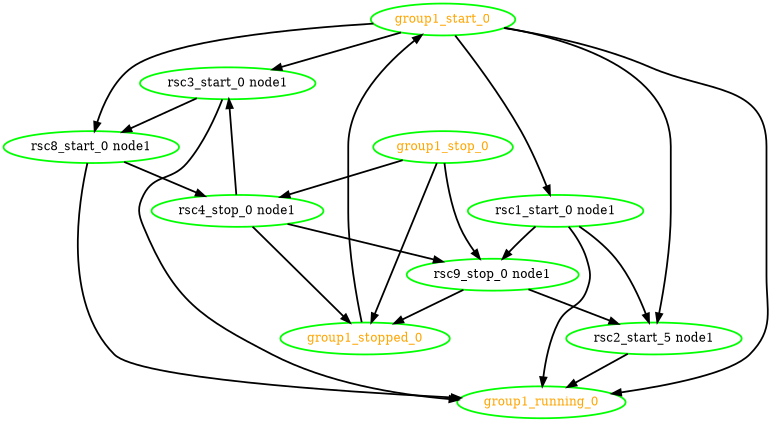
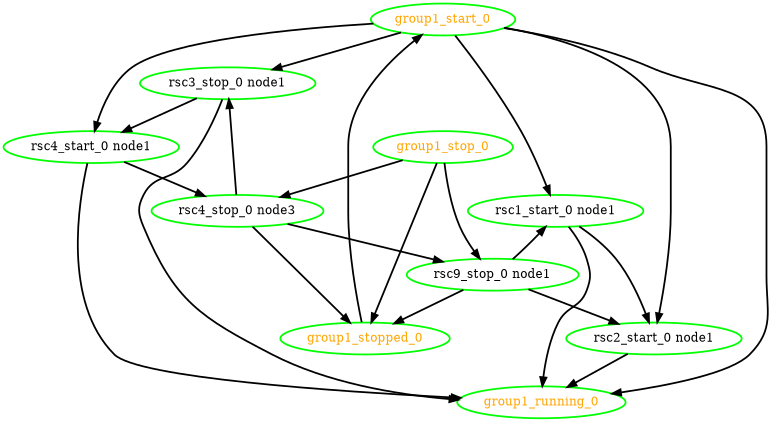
(228, 83) -> (228, 83)
(91, 147) -> (91, 147)
(237, 211) -> (237, 211)
(522, 239) -> (526, 246)
(654, 338) -> (654, 338)
